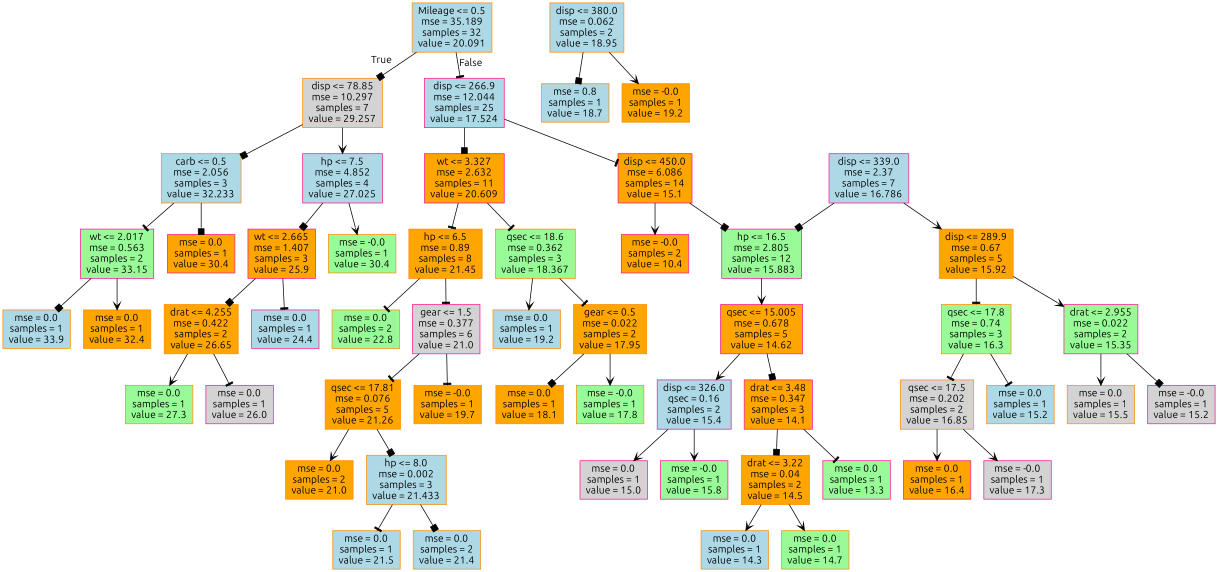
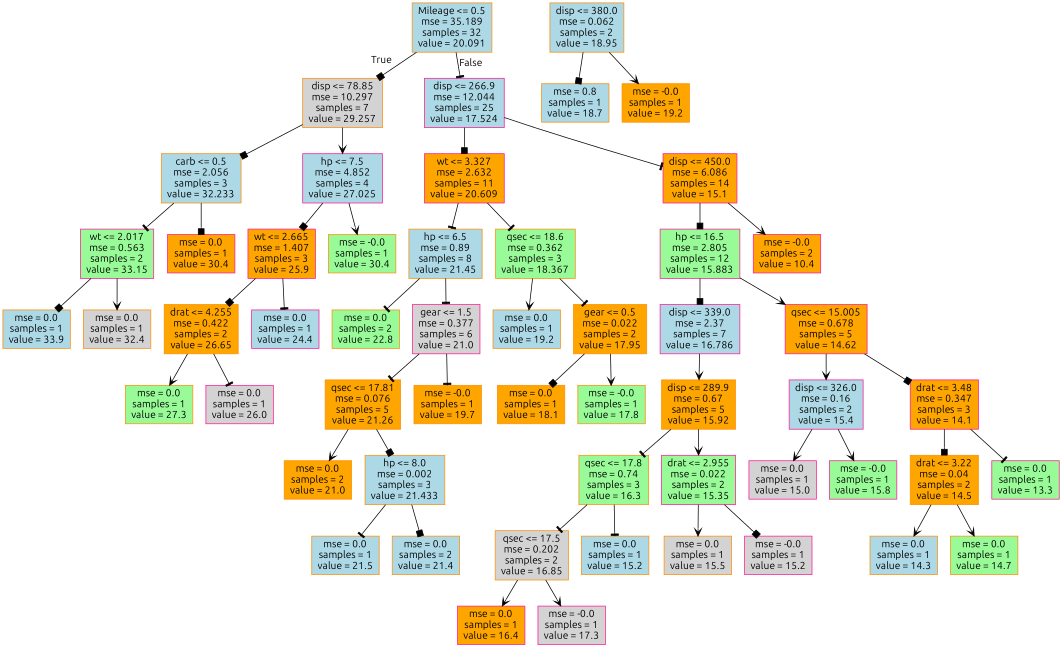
(818, 214) -> (700, 288)
(446, 254) -> (446, 254)
(117, 329) -> (117, 329)
(694, 405) -> (826, 405)
